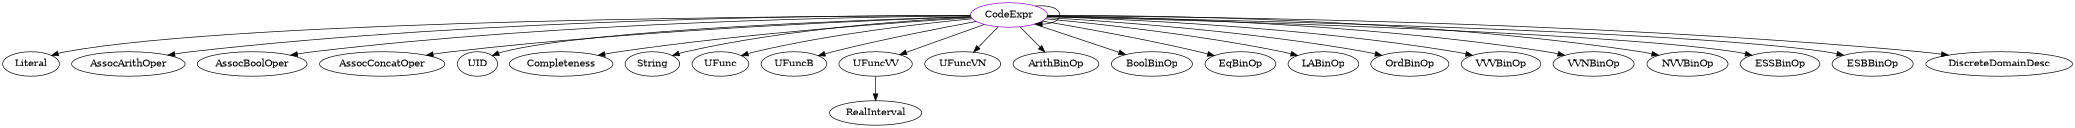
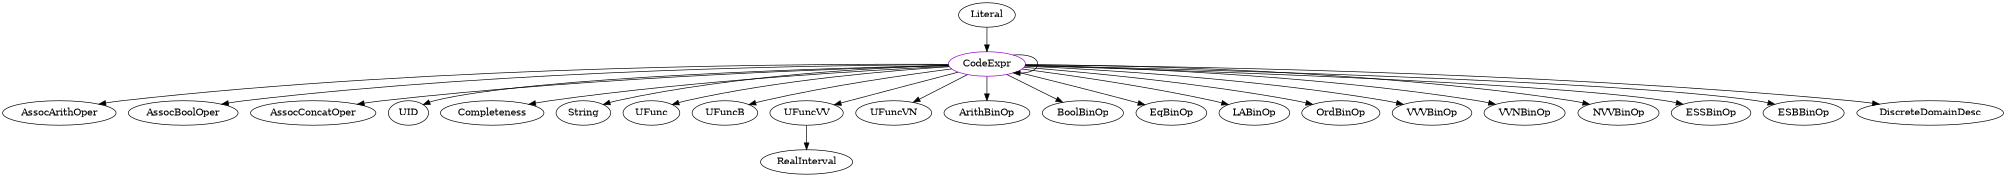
(514, 22) -> (987, 36)
